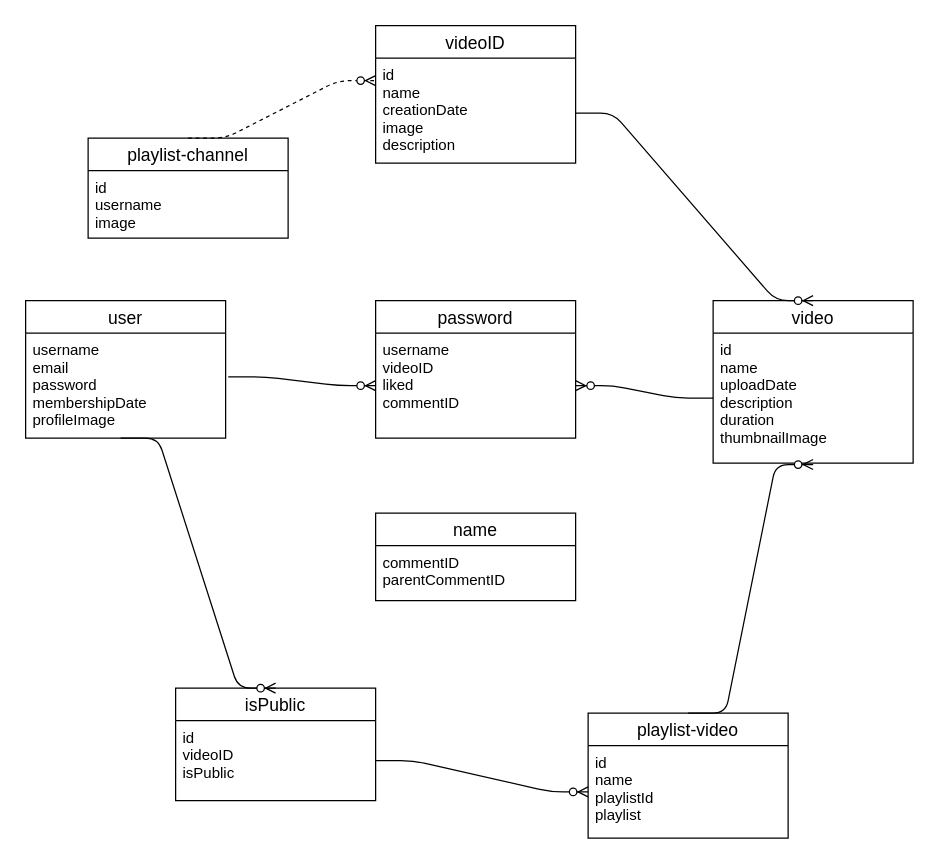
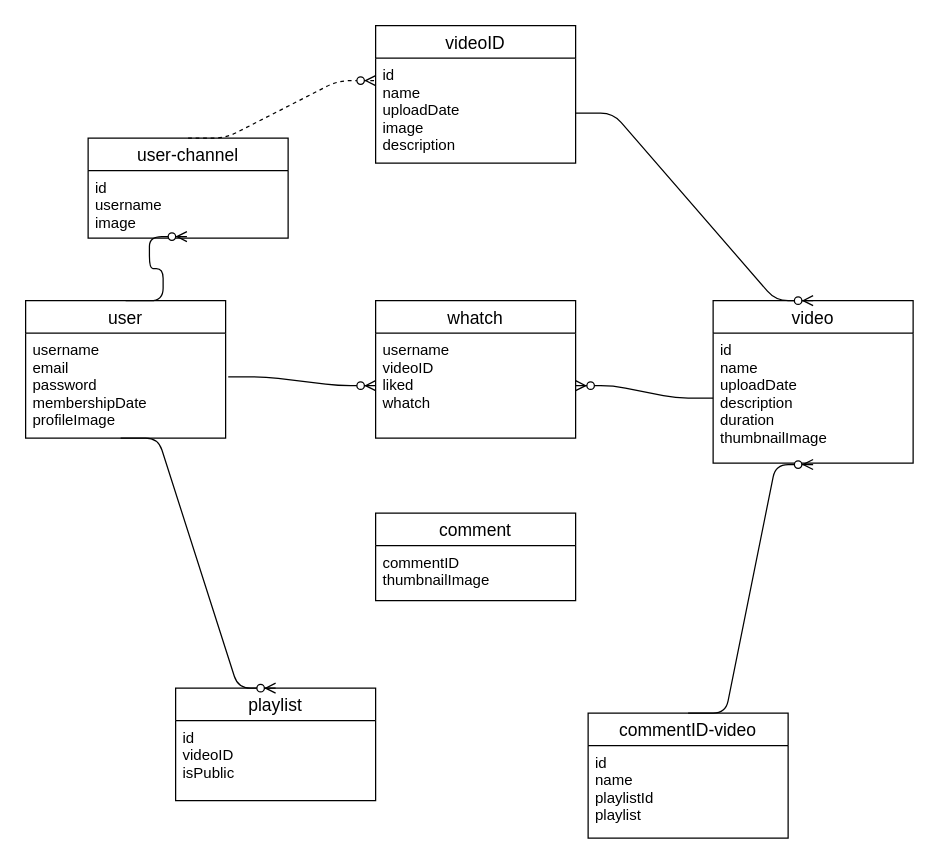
(389, 75) -> (389, 75)
(188, 155) -> (188, 155)
none -> (159, 269)
(475, 318) -> (475, 318)
(416, 350) -> (416, 350)
(475, 530) -> (475, 530)
(420, 563) -> (420, 563)
(275, 705) -> (275, 705)
(688, 730) -> (688, 730)
(481, 776) -> none
